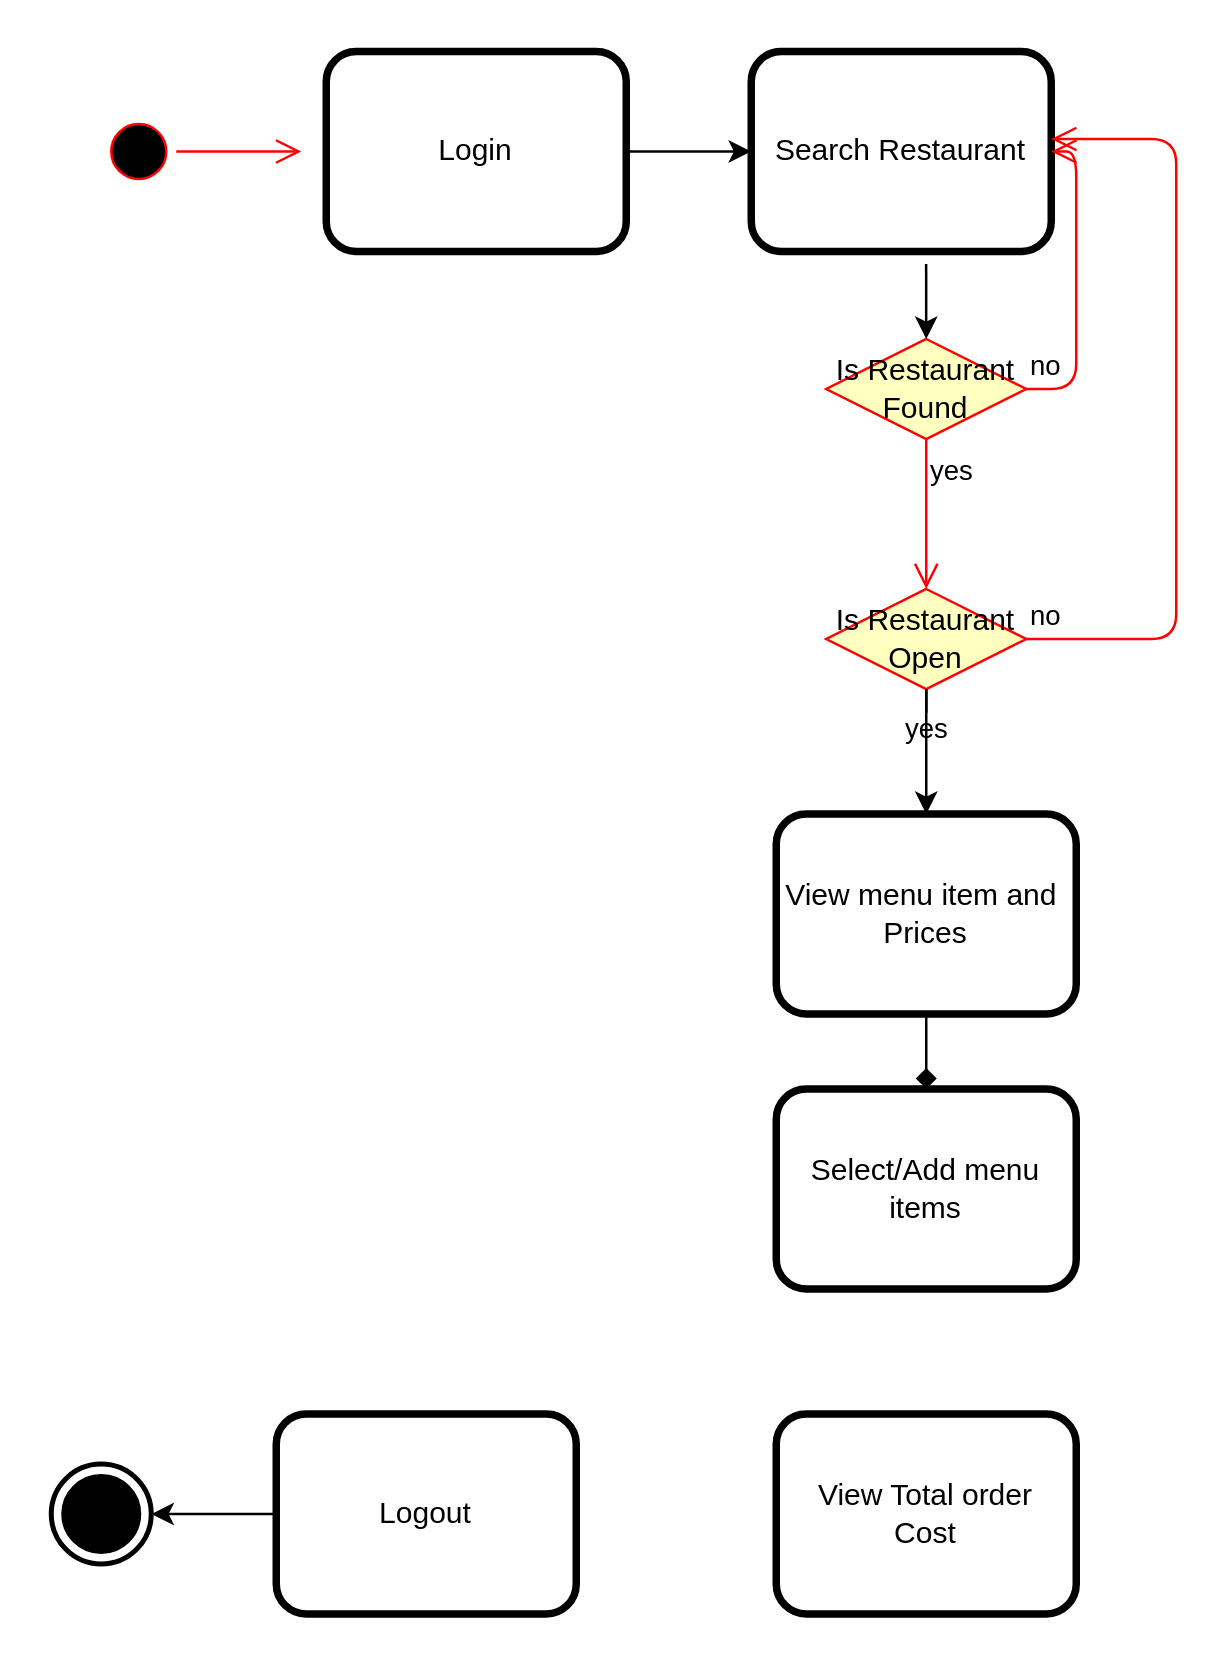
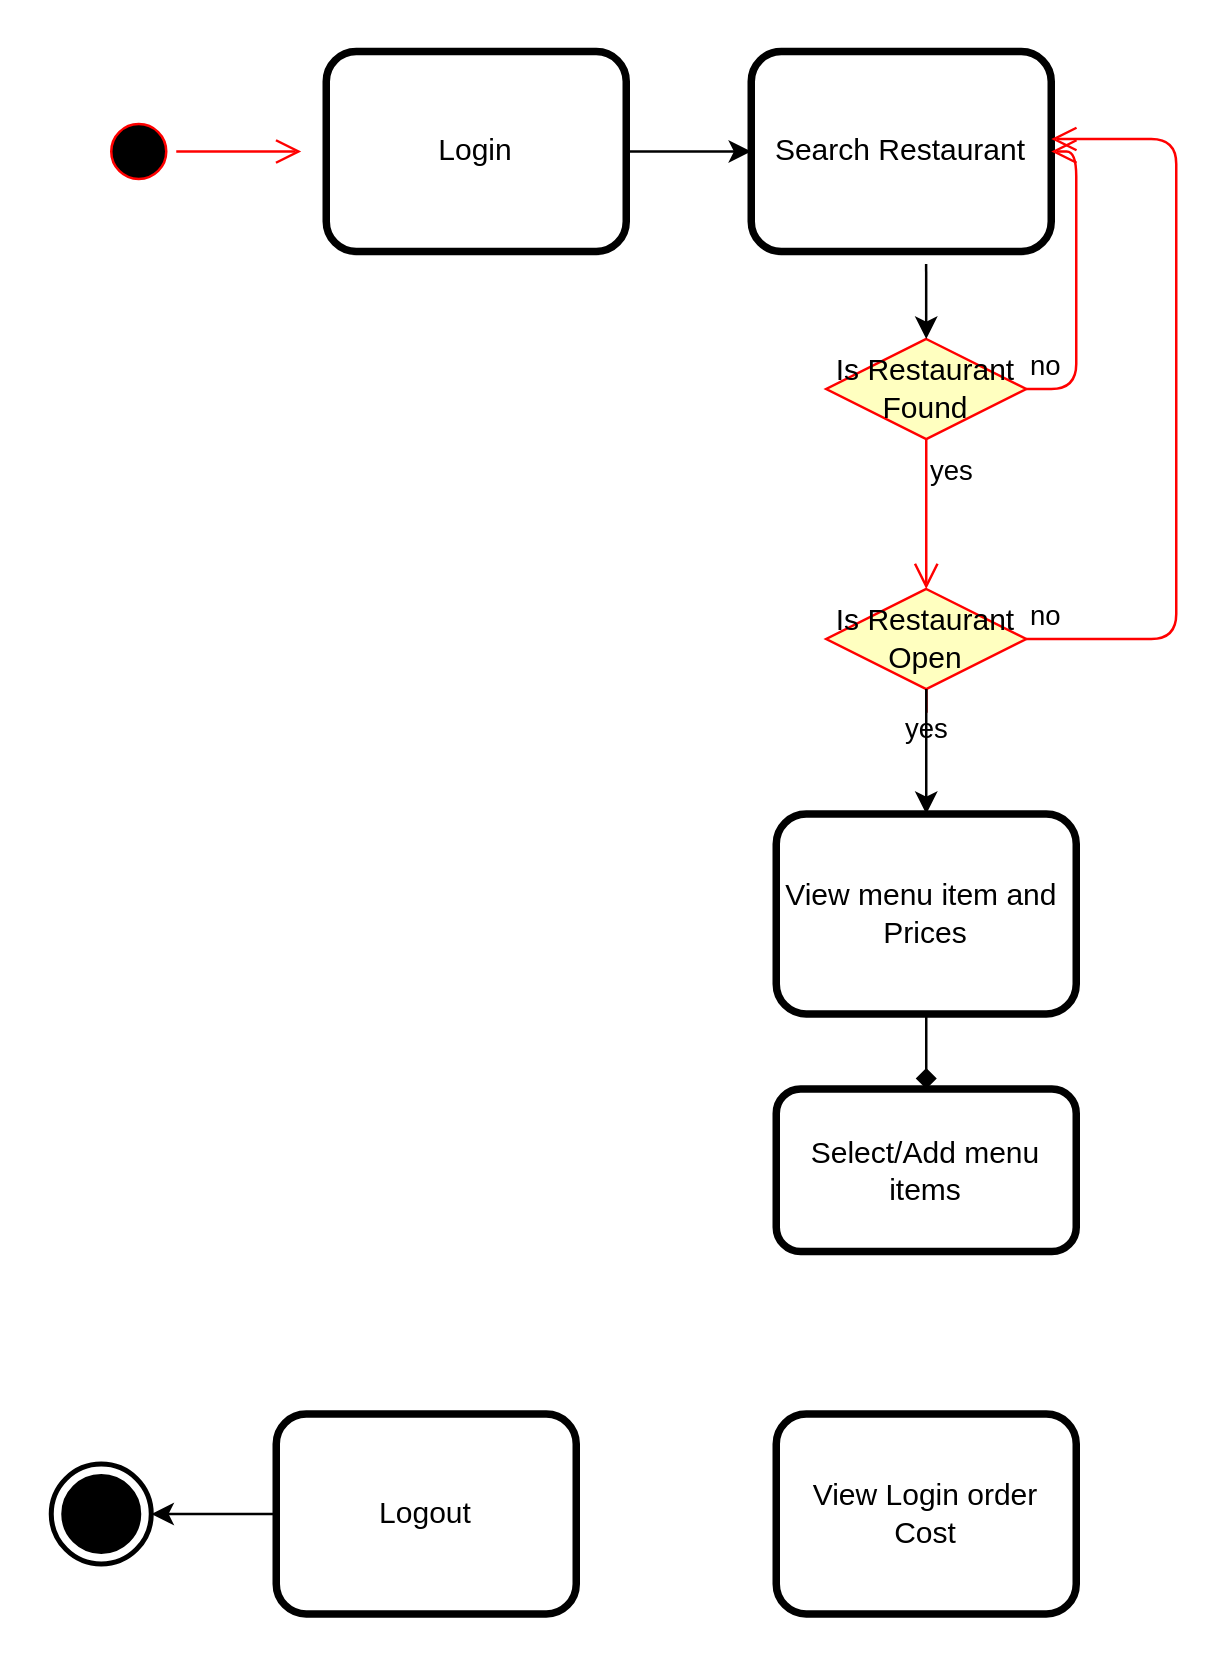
(926, 1189) -> (926, 1170)
(926, 1514) -> (926, 1514)
